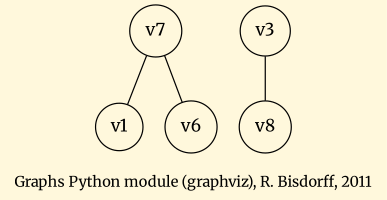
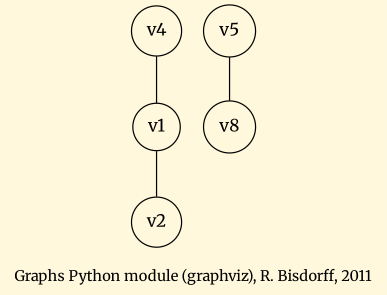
(156, 31) -> (157, 31)
(265, 31) -> (230, 31)
(191, 127) -> none
none -> (157, 222)
